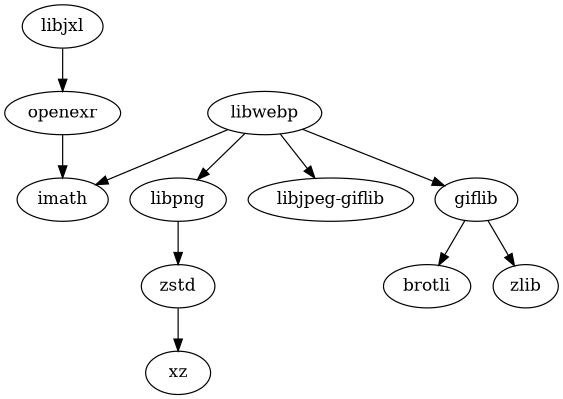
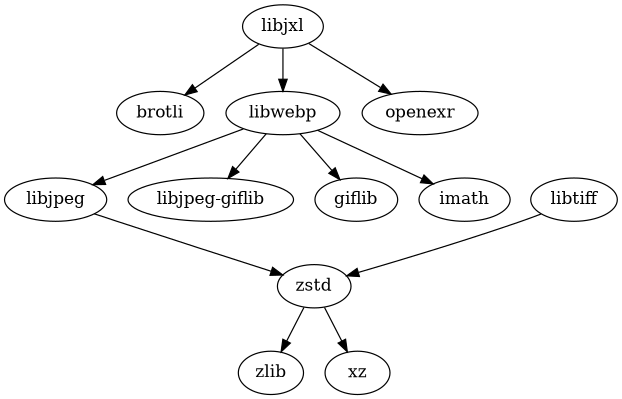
none -> (283, 64)
(63, 150) -> none
(178, 200) -> (56, 200)
none -> (574, 200)
(455, 238) -> (227, 66)
(498, 238) -> (295, 324)
